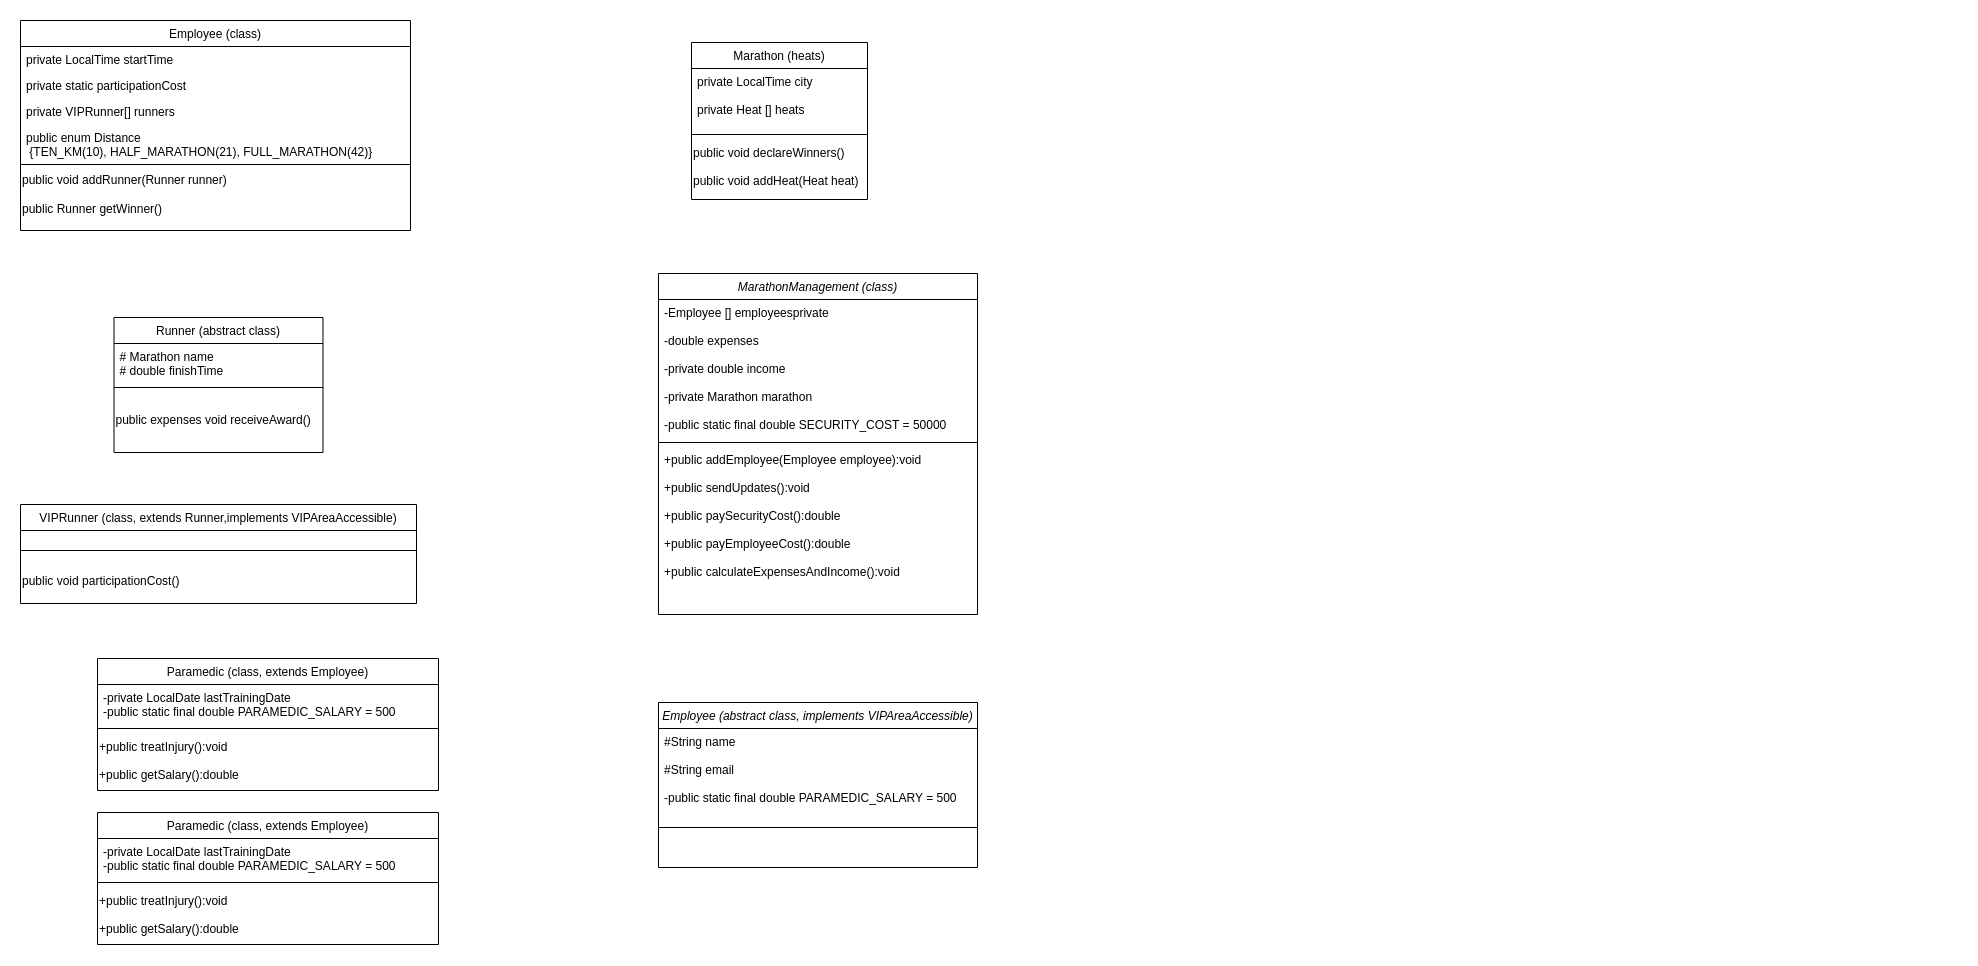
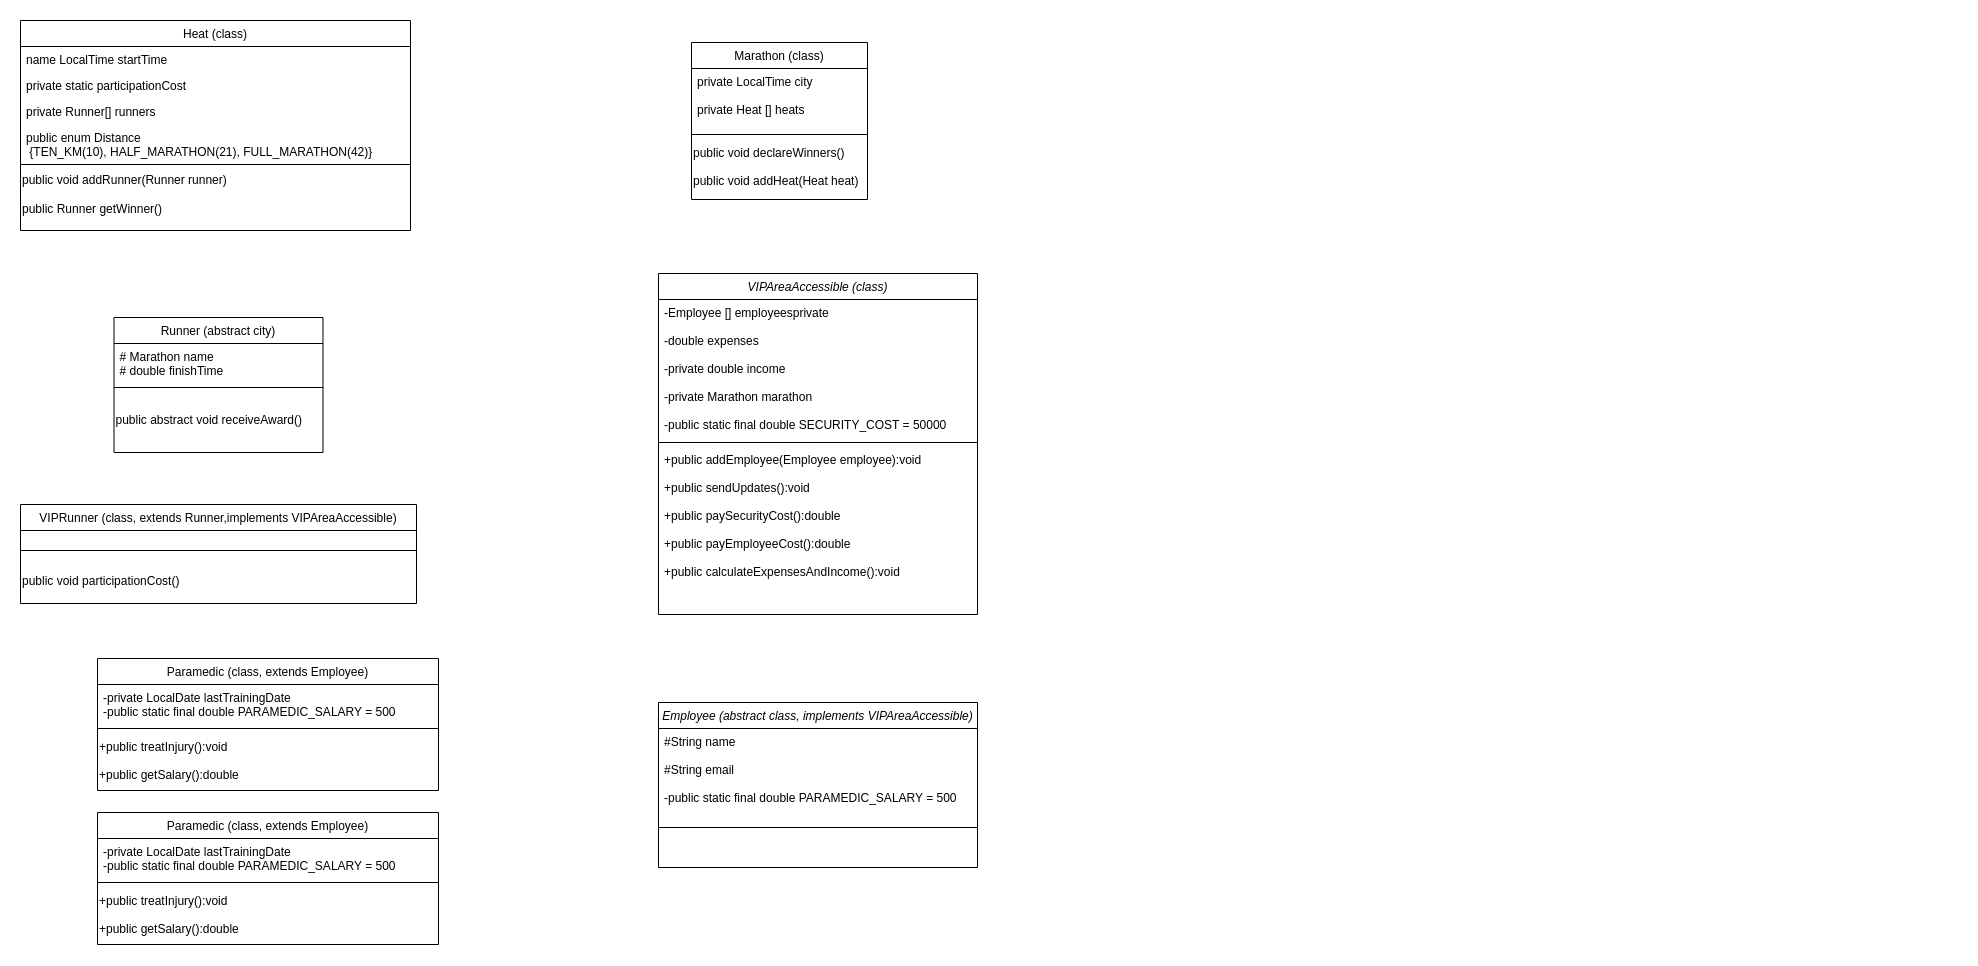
(215, 34) -> (215, 34)
(779, 56) -> (779, 56)
(107, 60) -> (99, 60)
(112, 112) -> (102, 112)
(818, 287) -> (818, 287)
(218, 331) -> (218, 331)
(222, 420) -> (222, 420)
